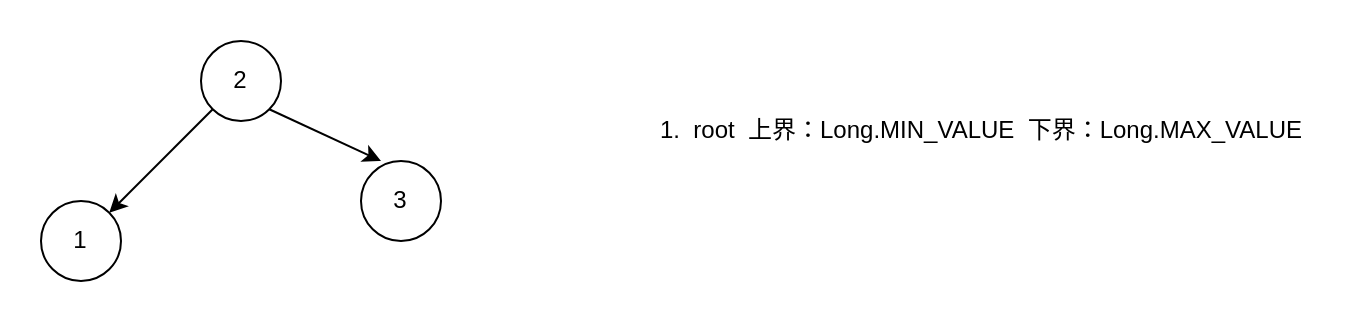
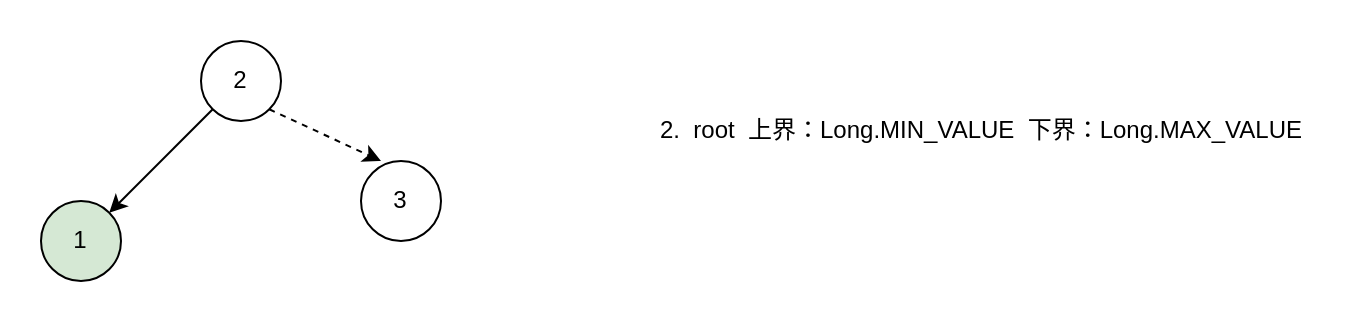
(982, 131) -> (982, 131)
(319, 132) -> (319, 132)
(81, 241) -> (81, 241)
